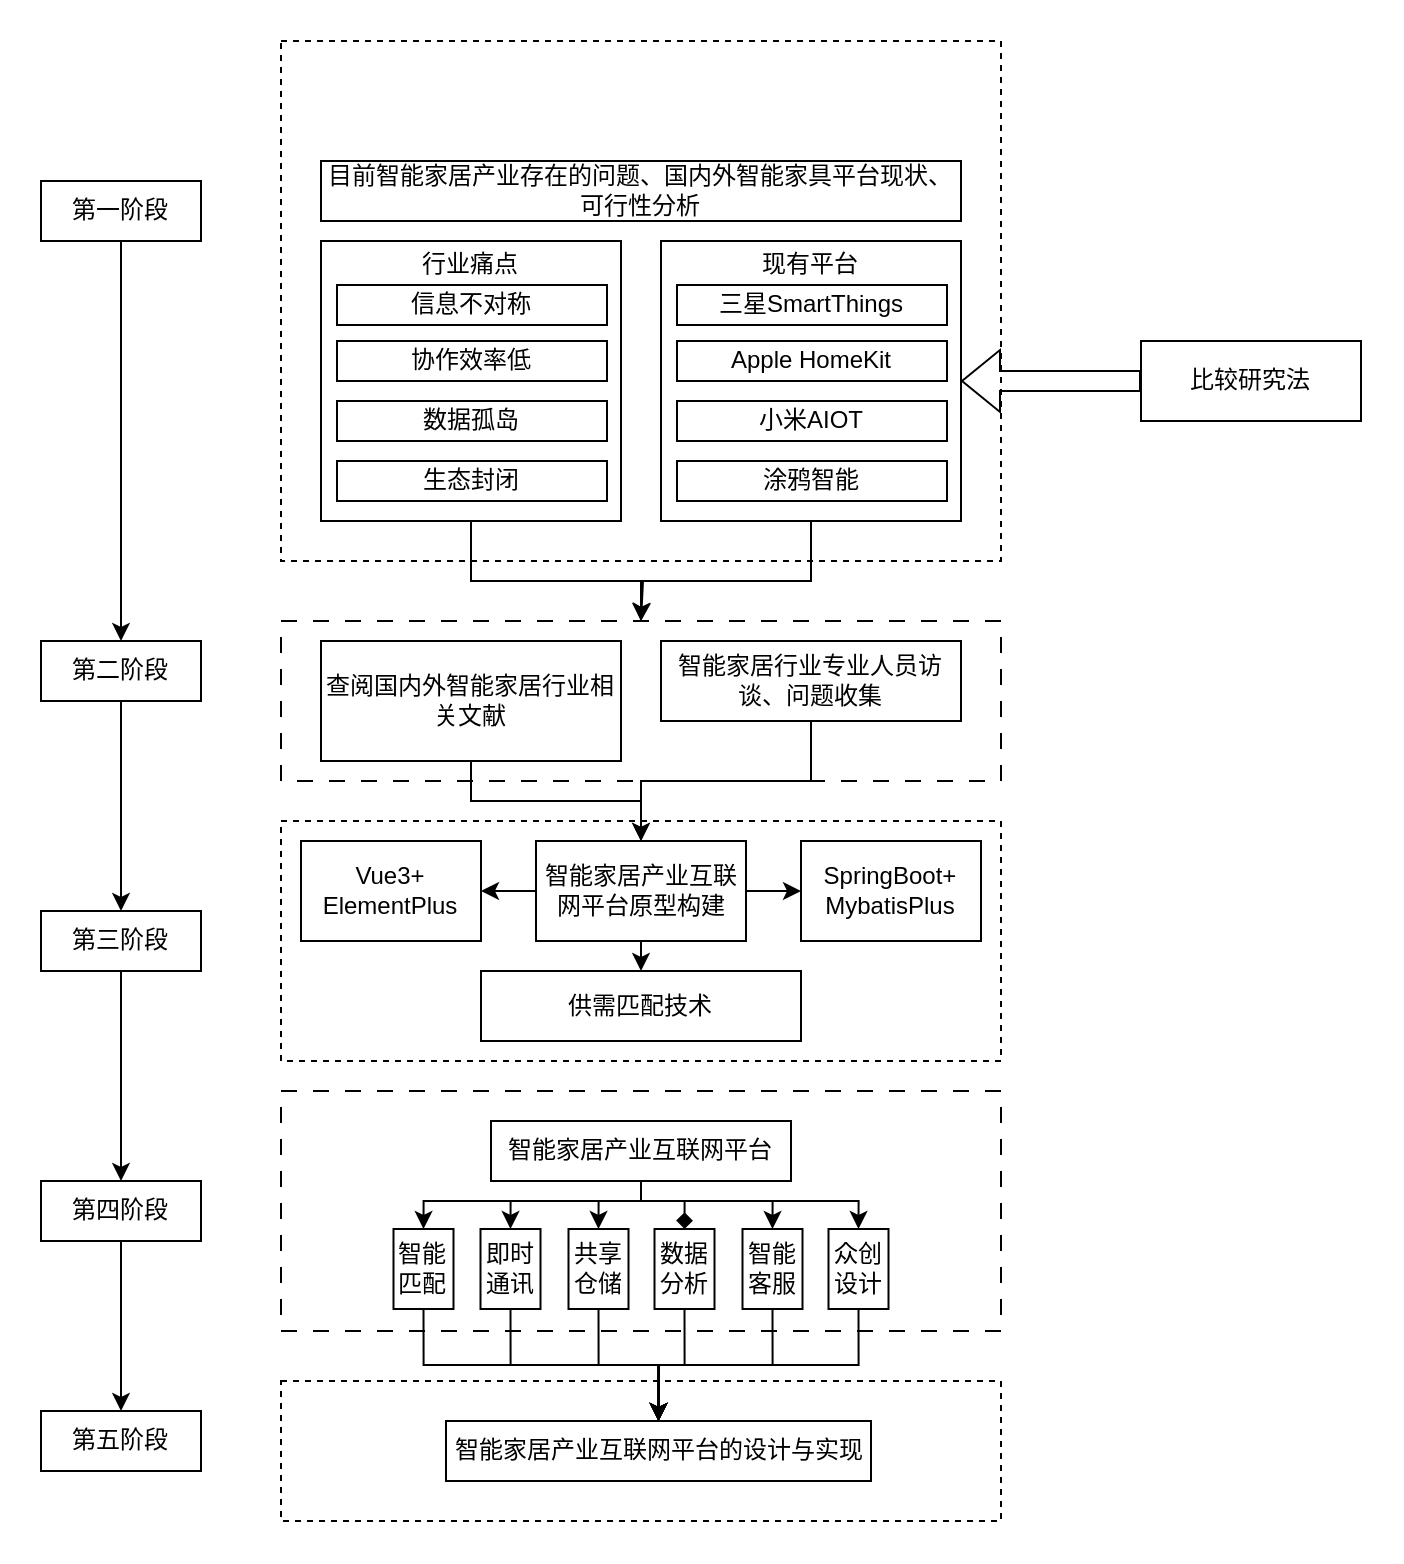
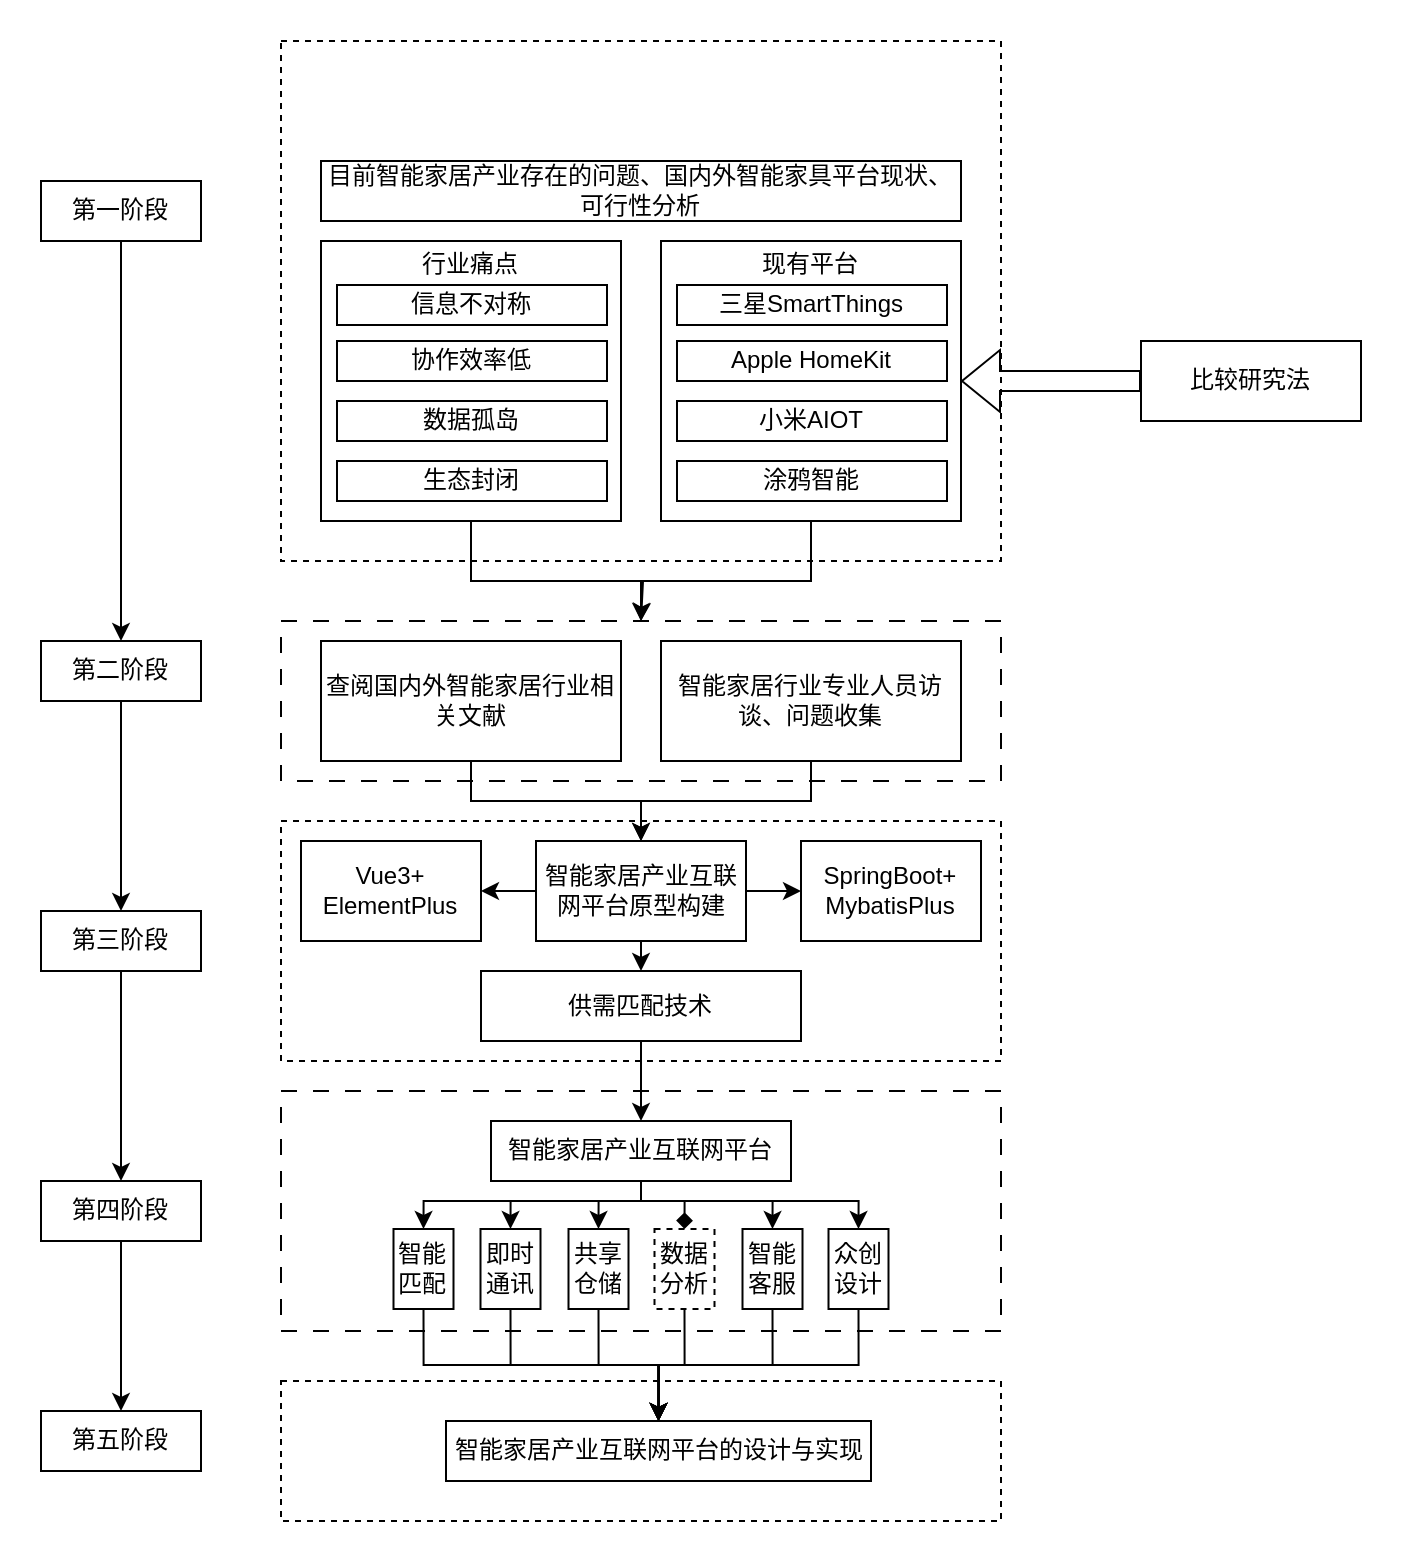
(811, 681) -> (811, 701)
none -> (641, 1074)
(685, 1269) -> (685, 1269)
